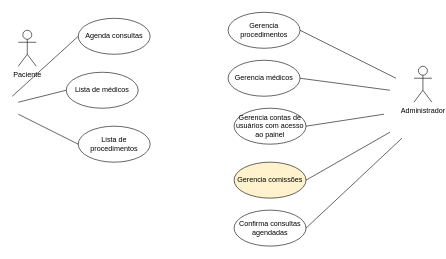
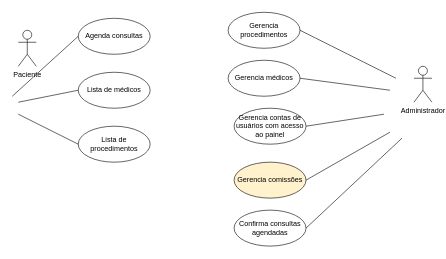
(102, 90) -> (114, 90)
